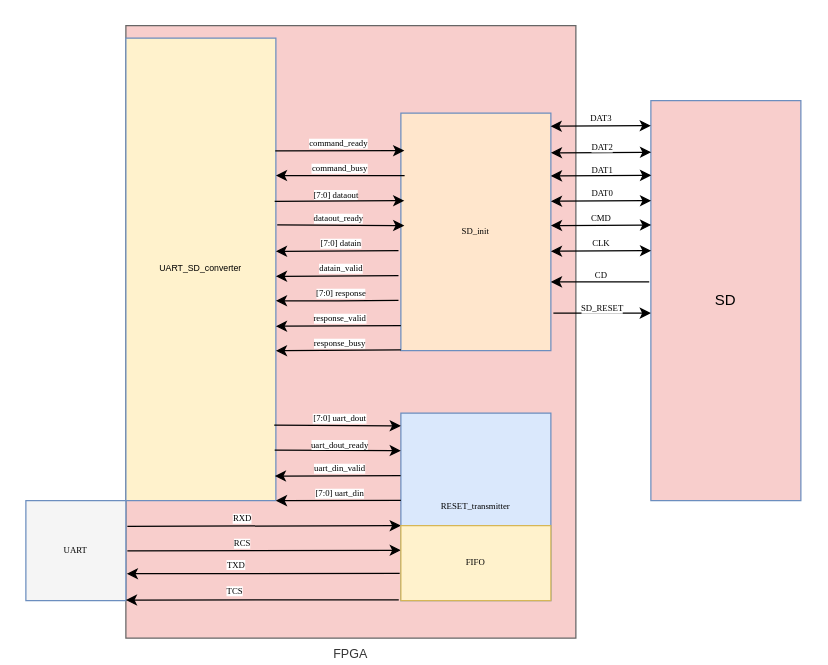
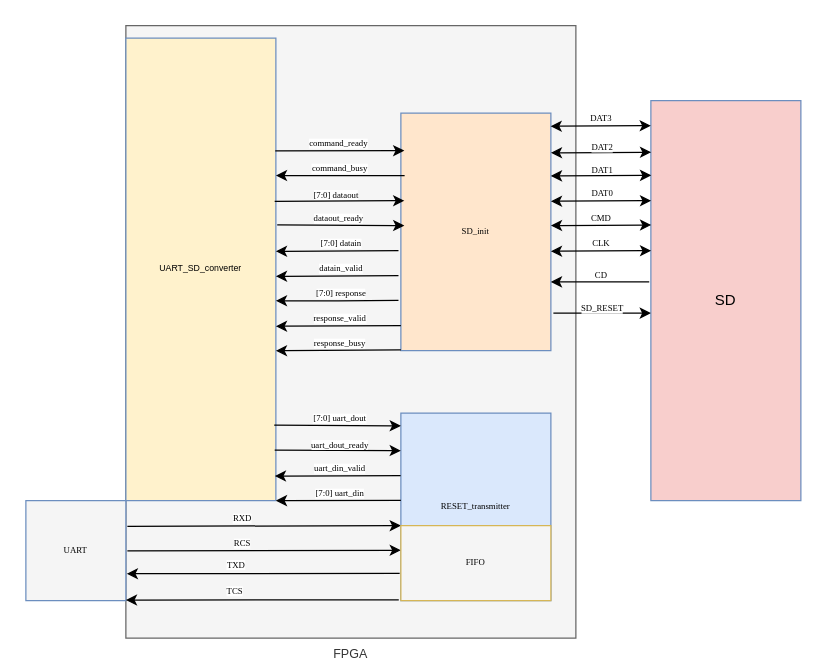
(351, 332) -> (351, 332)
(476, 563) -> (476, 563)
